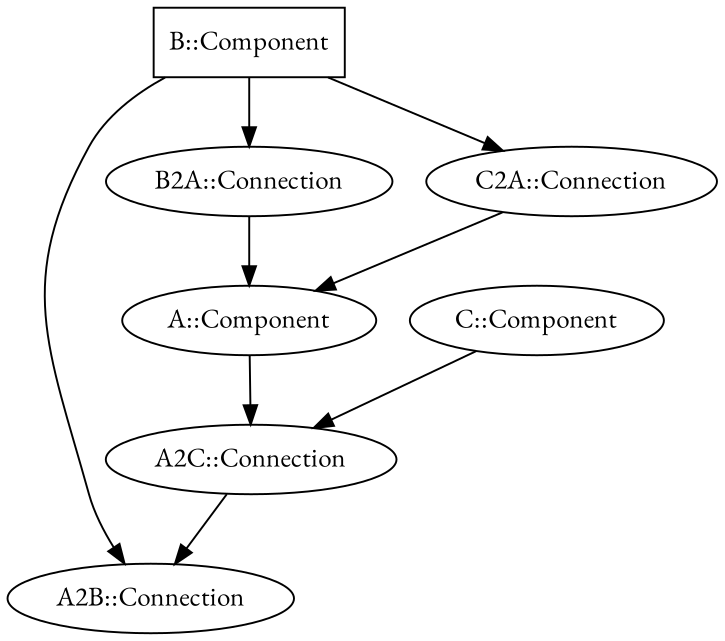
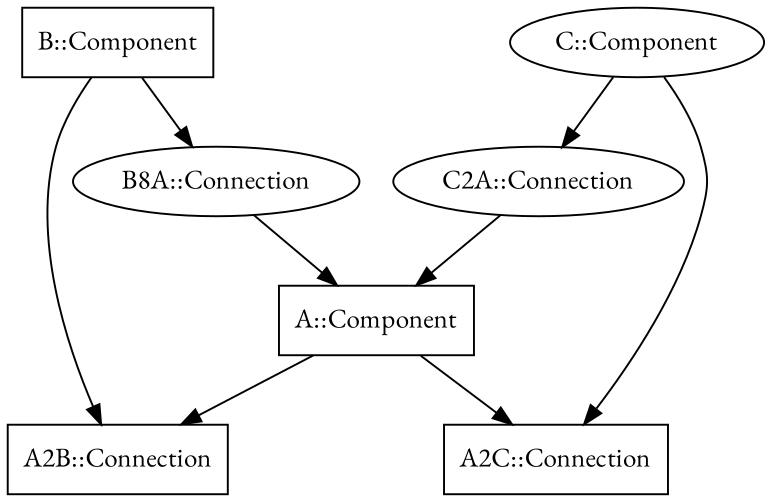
(406, 110) -> (593, 104)
(249, 181) -> (216, 181)
(249, 320) -> (376, 320)
(251, 459) -> (556, 459)
(207, 521) -> (256, 385)
(151, 598) -> (118, 459)
